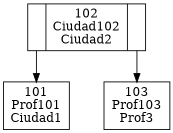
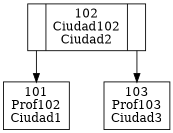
(36, 106) -> (36, 106)
(137, 106) -> (137, 106)
